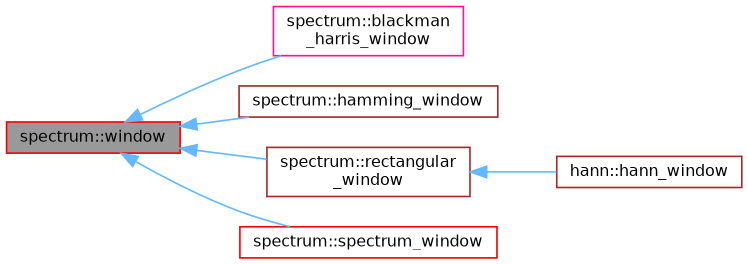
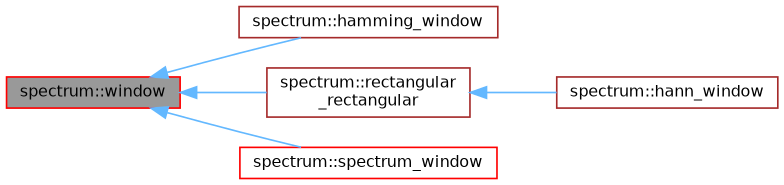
(368, 31) -> none
(368, 172) -> (368, 93)
(649, 172) -> (667, 93)
